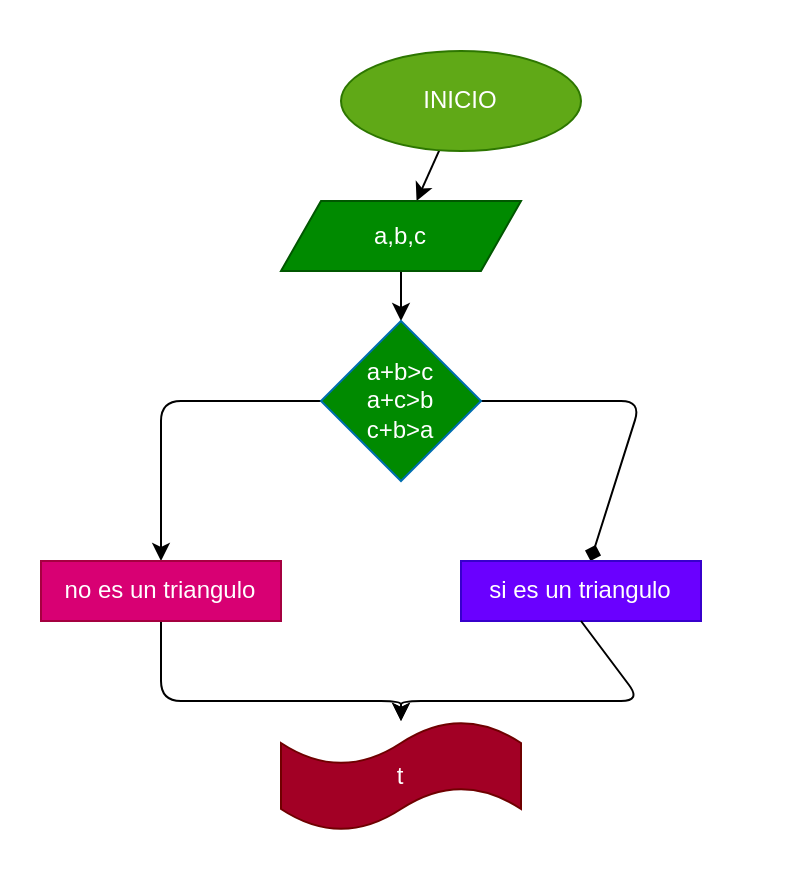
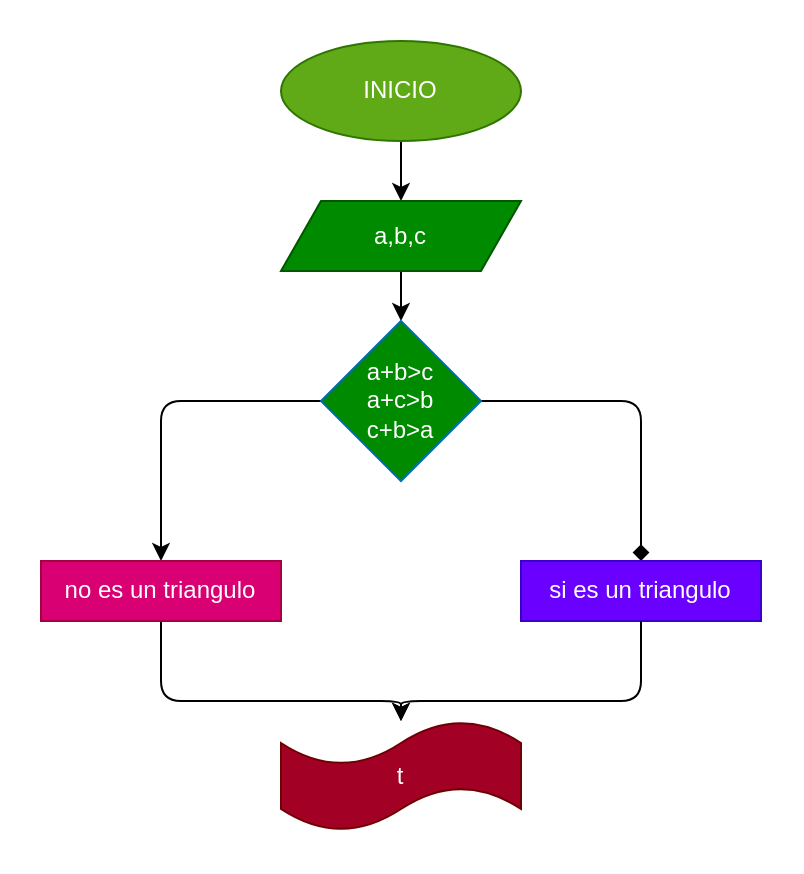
(461, 101) -> (401, 91)
(581, 591) -> (641, 591)
